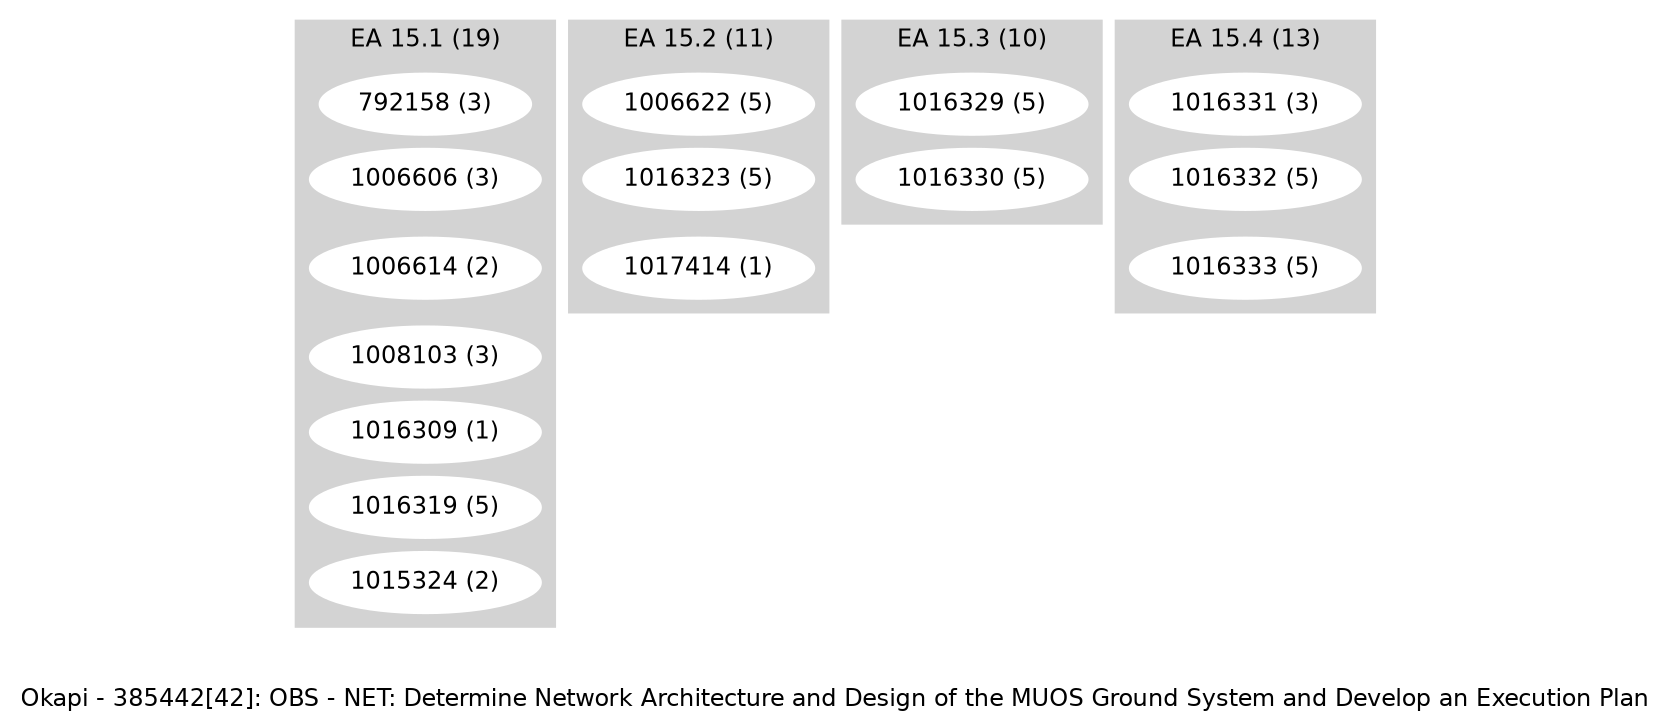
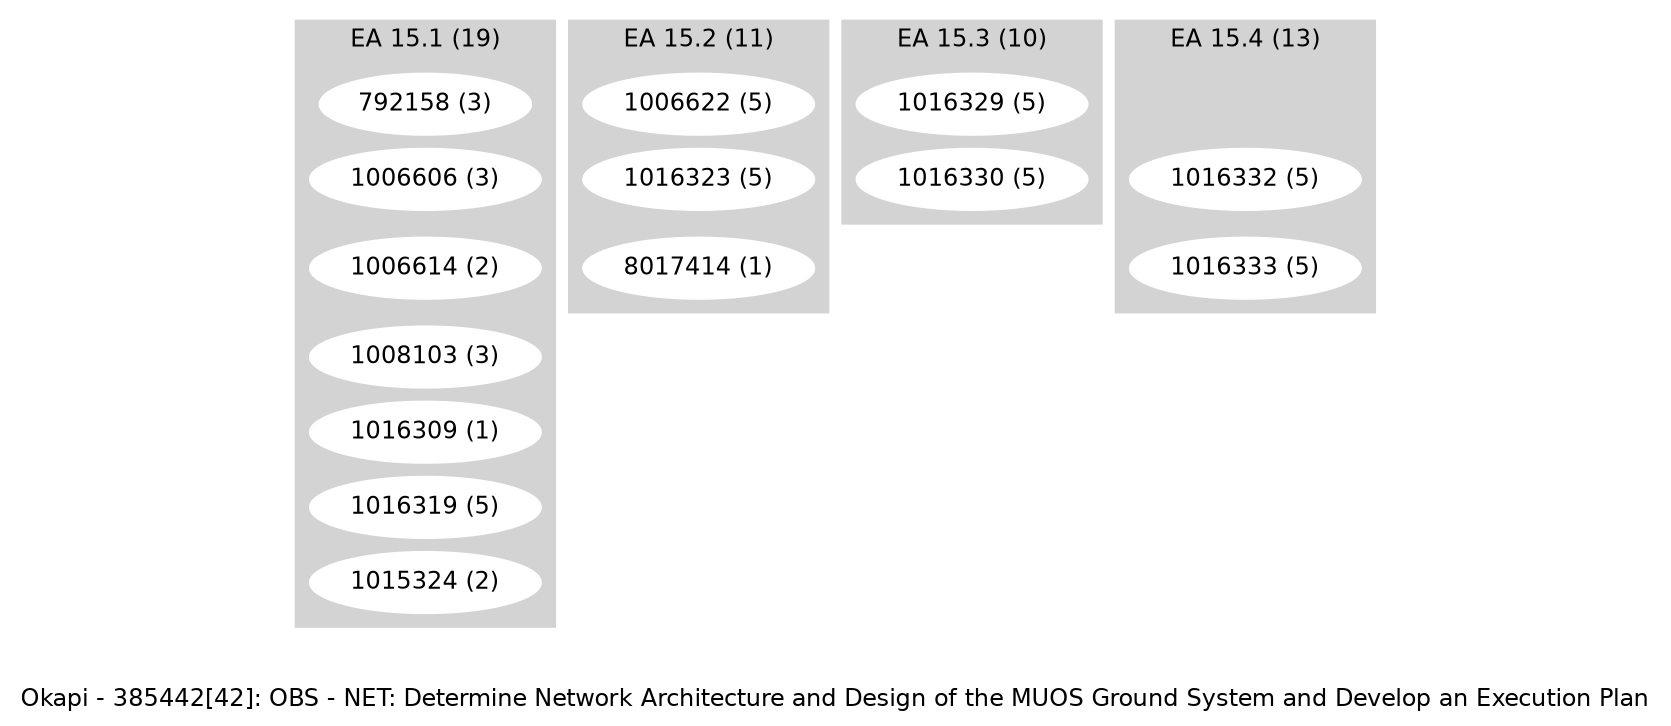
(1245, 104) -> none
(699, 268) -> (699, 268)
